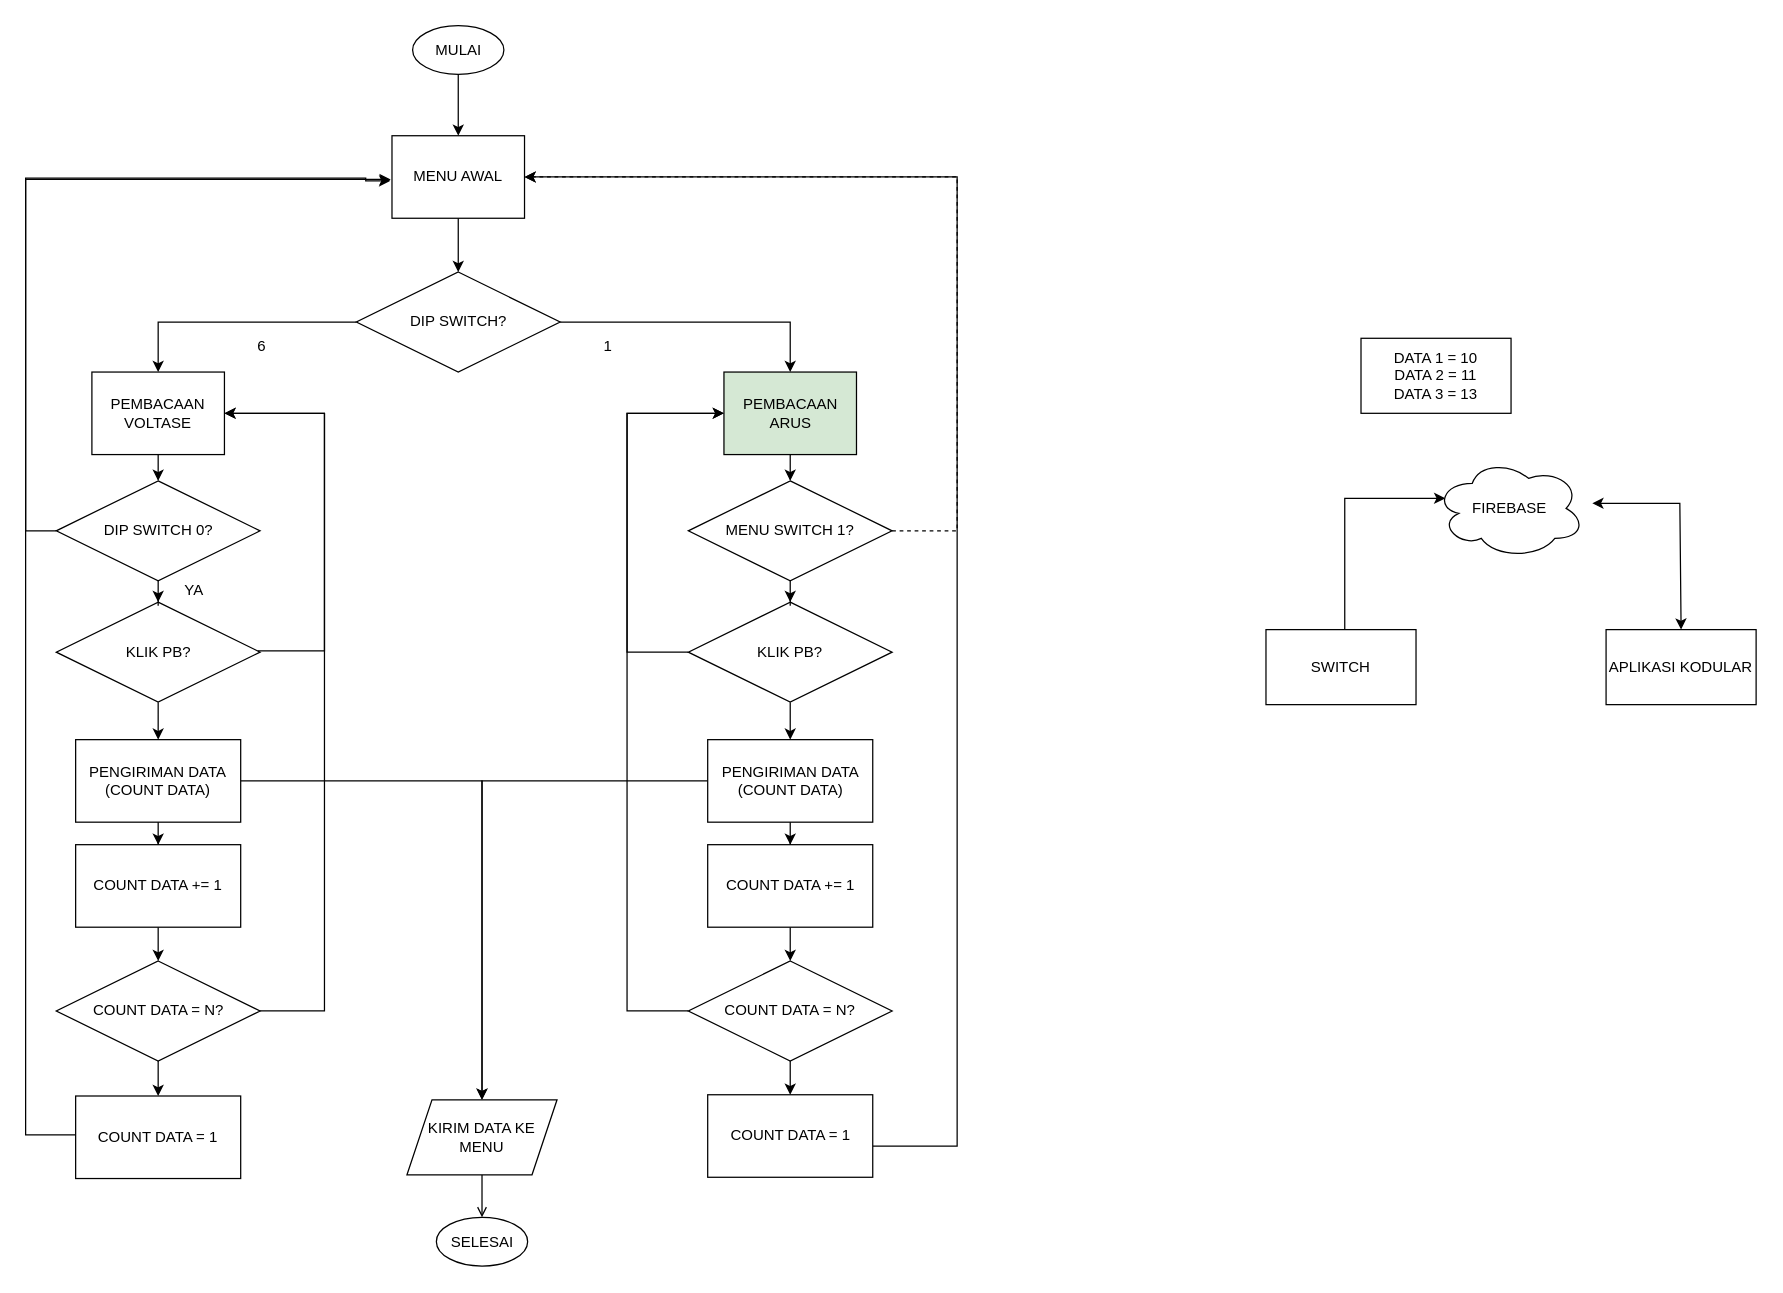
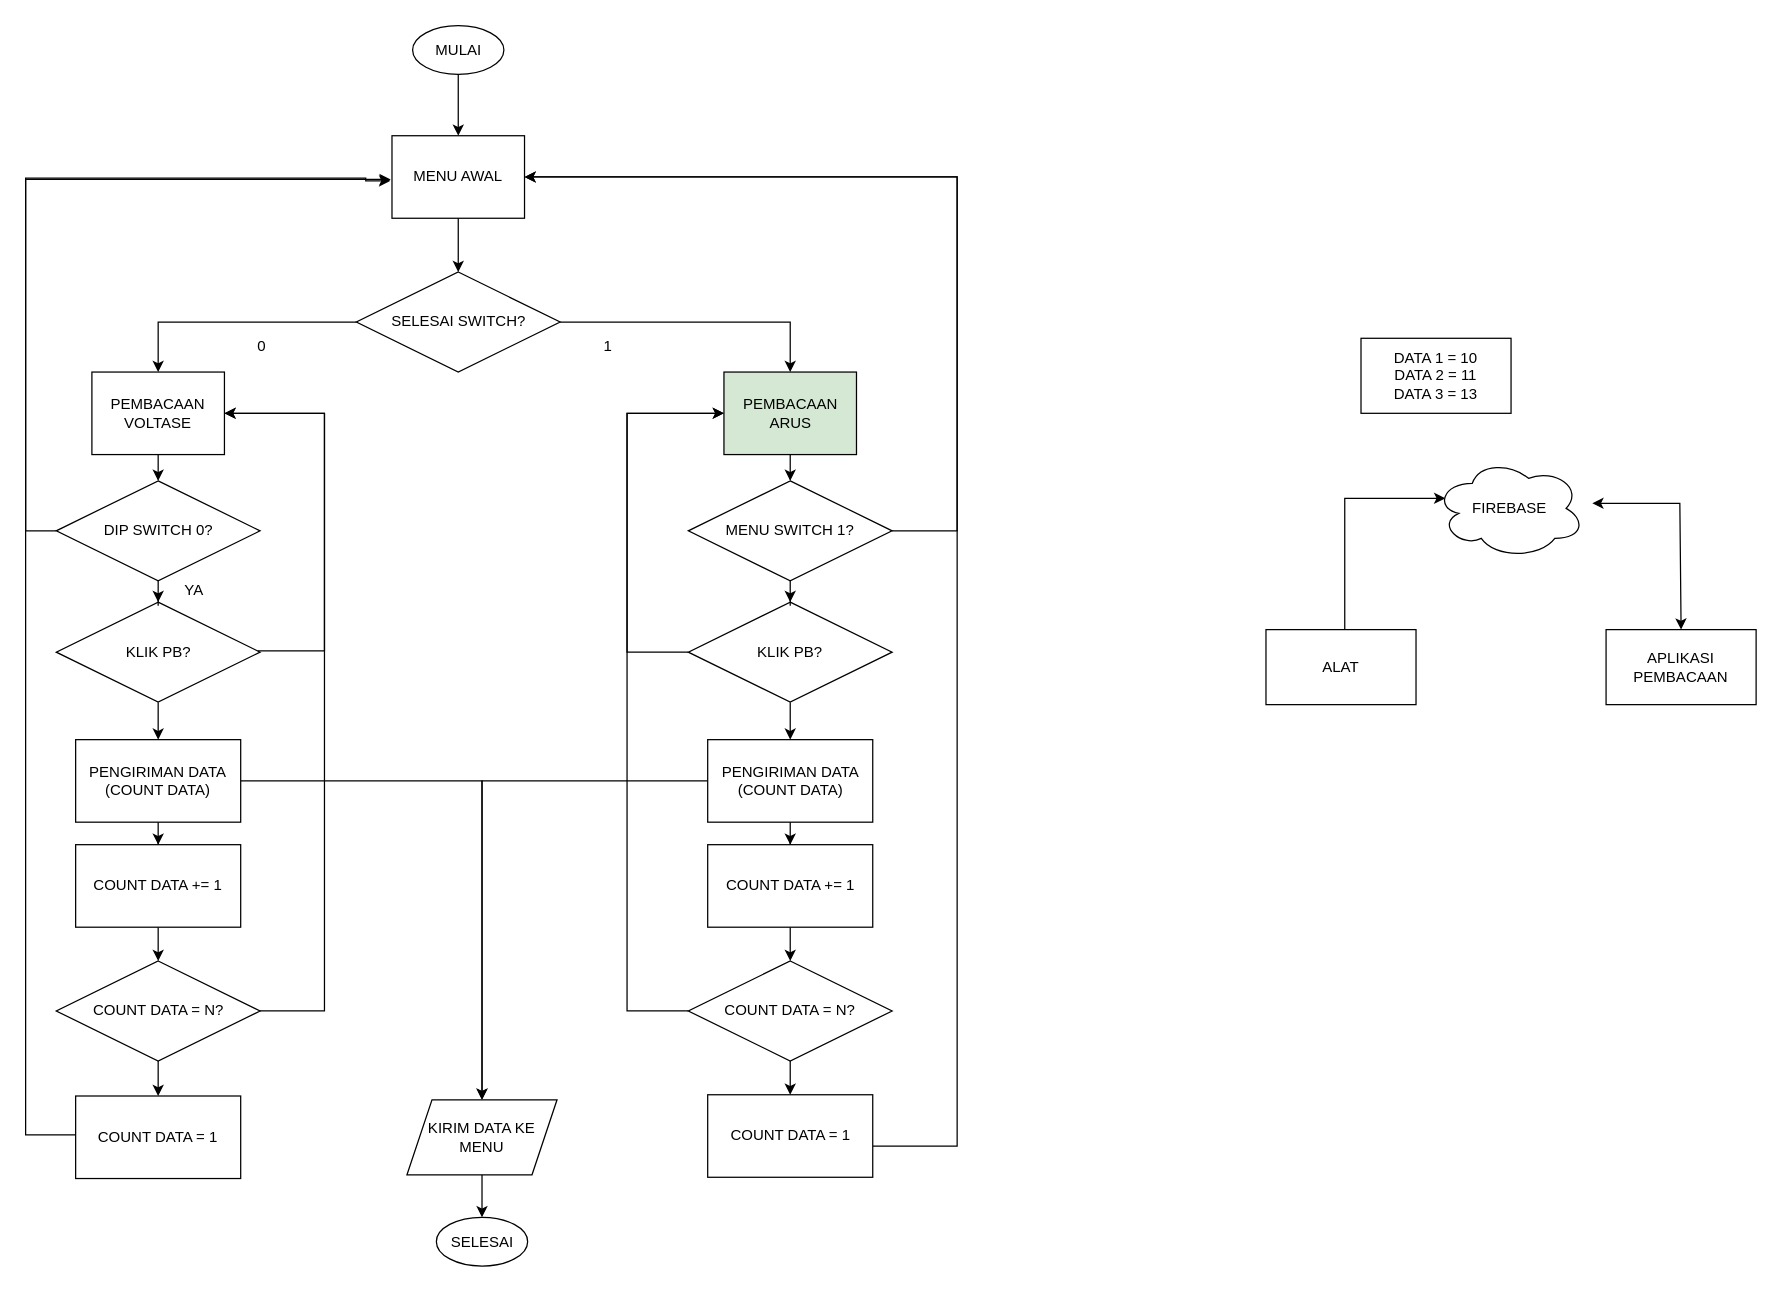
(459, 322) -> (459, 322)
(262, 347) -> (262, 347)
(923, 531) -> (923, 531)
(1341, 667) -> (1341, 667)
(1681, 667) -> (1681, 667)
(482, 1208) -> (482, 1207)
